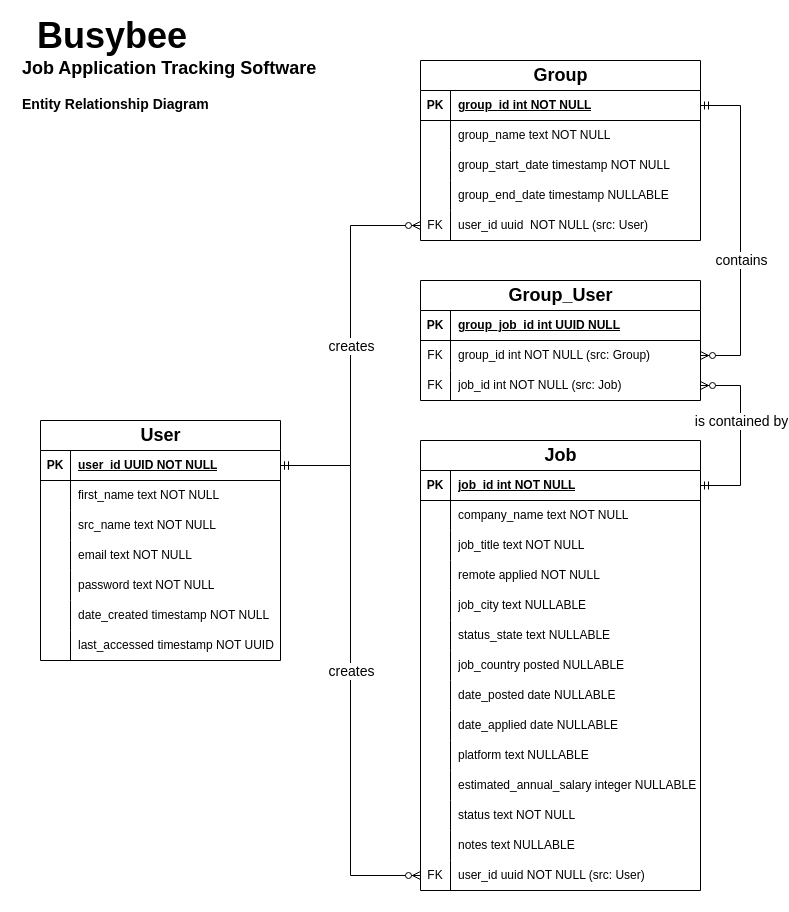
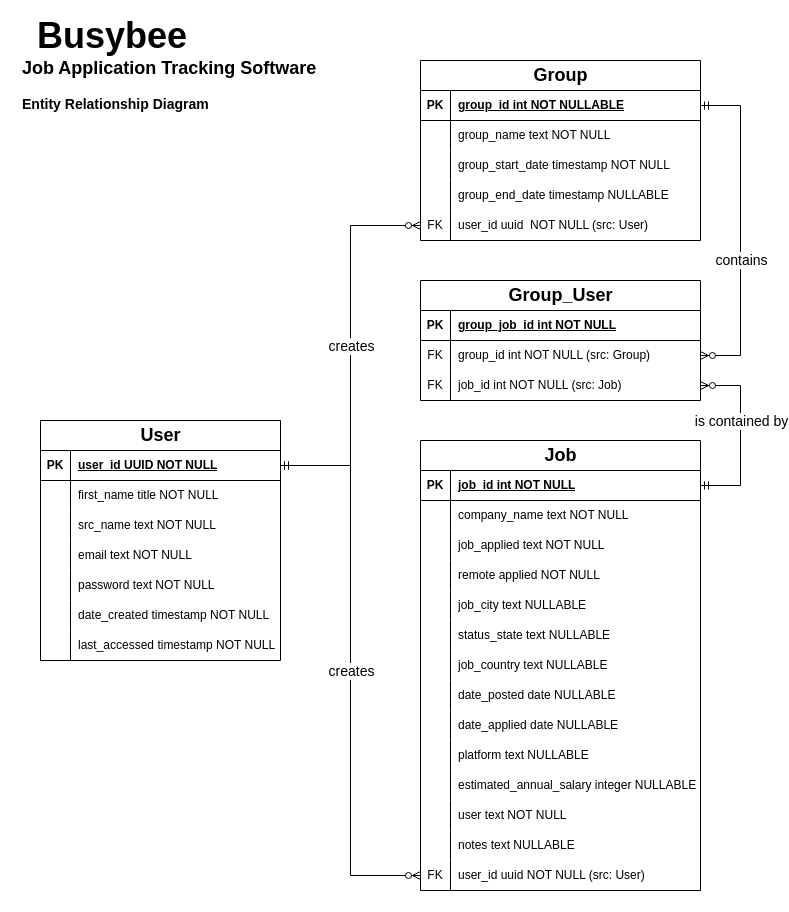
(521, 106) -> (535, 106)
(538, 326) -> (535, 326)
(153, 496) -> (153, 496)
(528, 546) -> (535, 546)
(178, 646) -> (178, 646)
(546, 666) -> (539, 666)
(521, 816) -> (514, 816)
